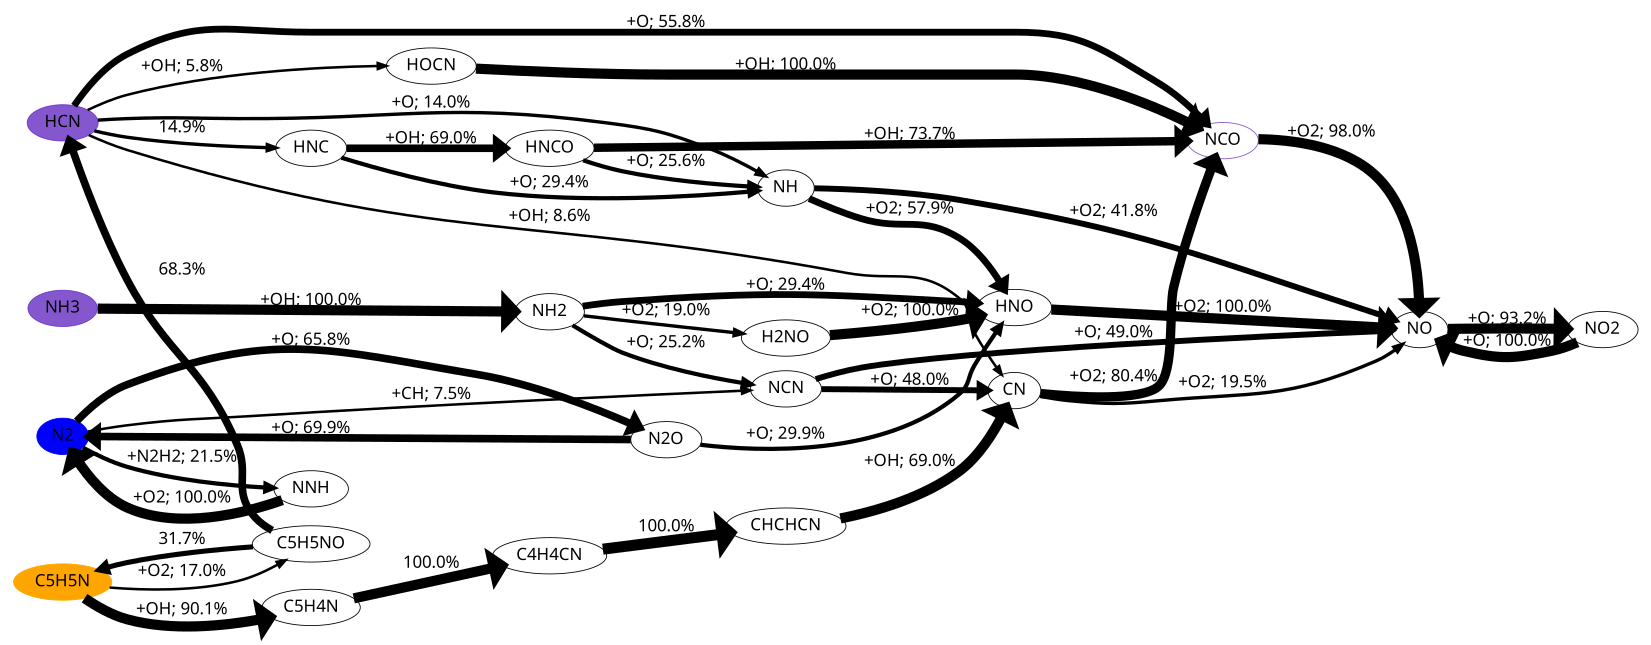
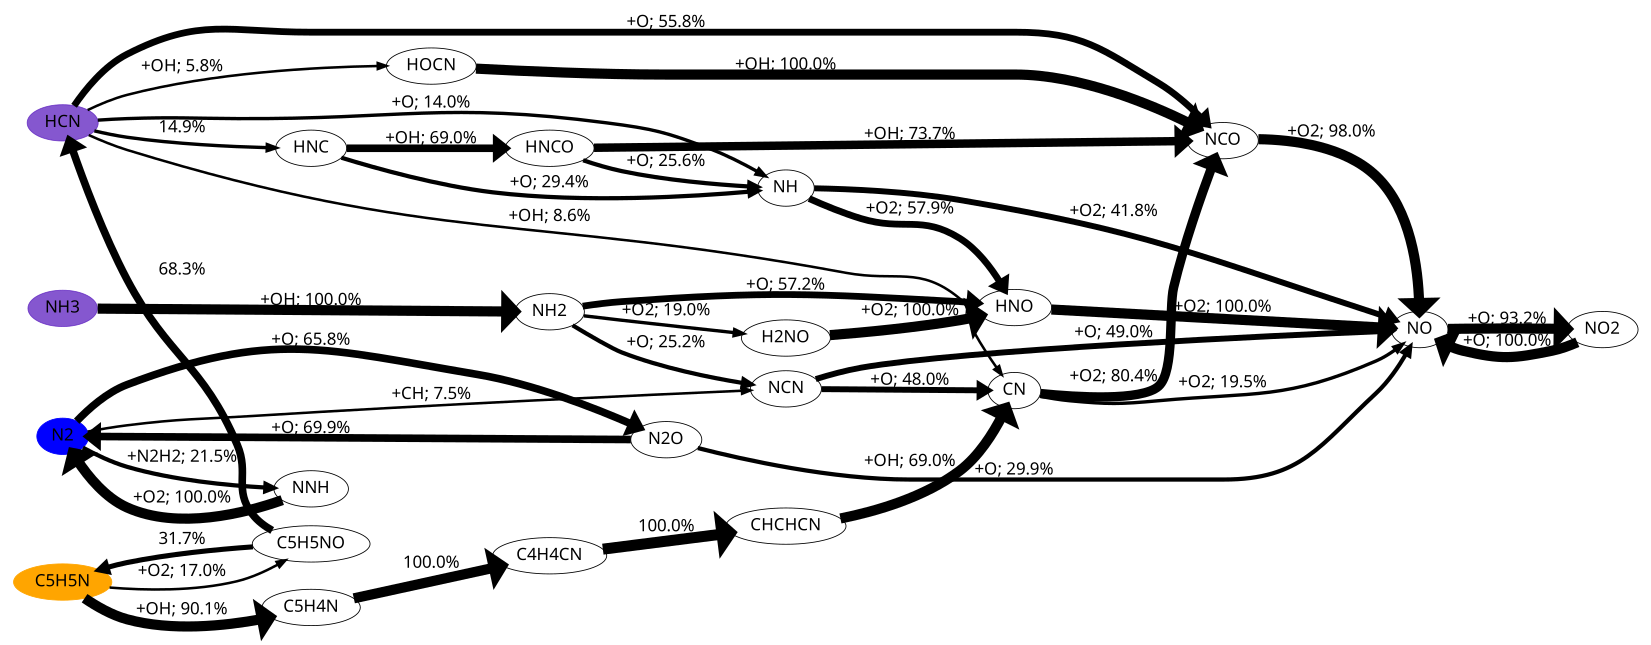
(1223, 141) -> (1223, 141)
(786, 286) -> (786, 286)
(871, 437) -> (1075, 480)
